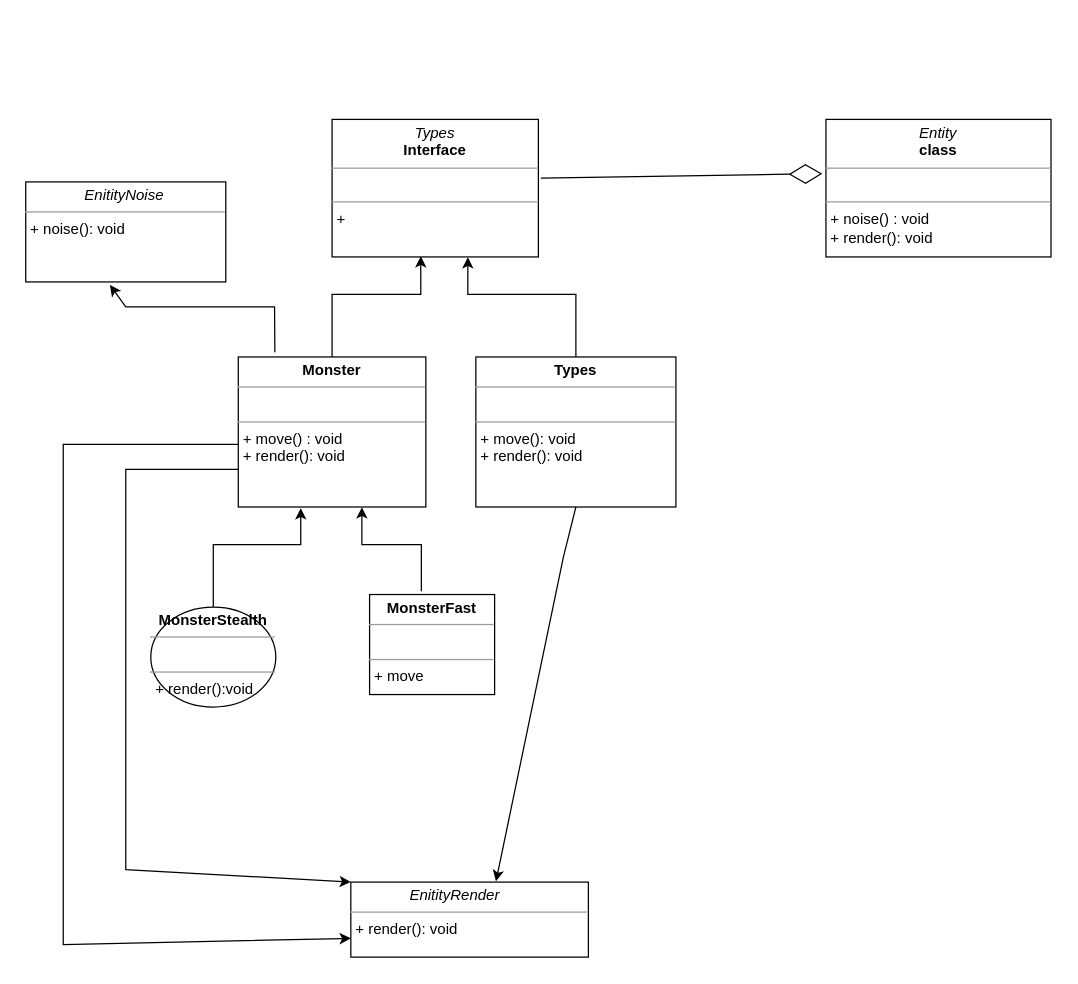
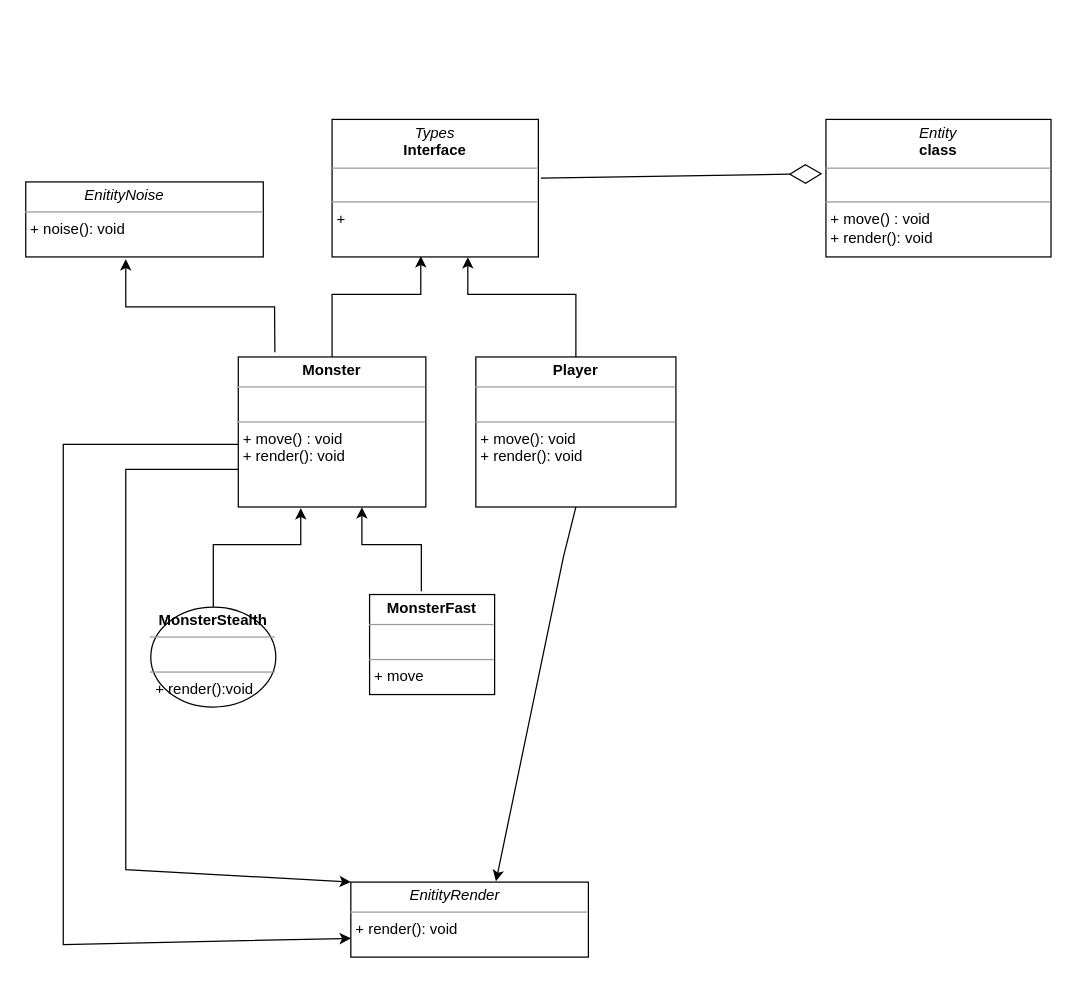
(885, 155) -> (885, 155)
(126, 232) -> (144, 219)
(535, 384) -> (535, 384)
